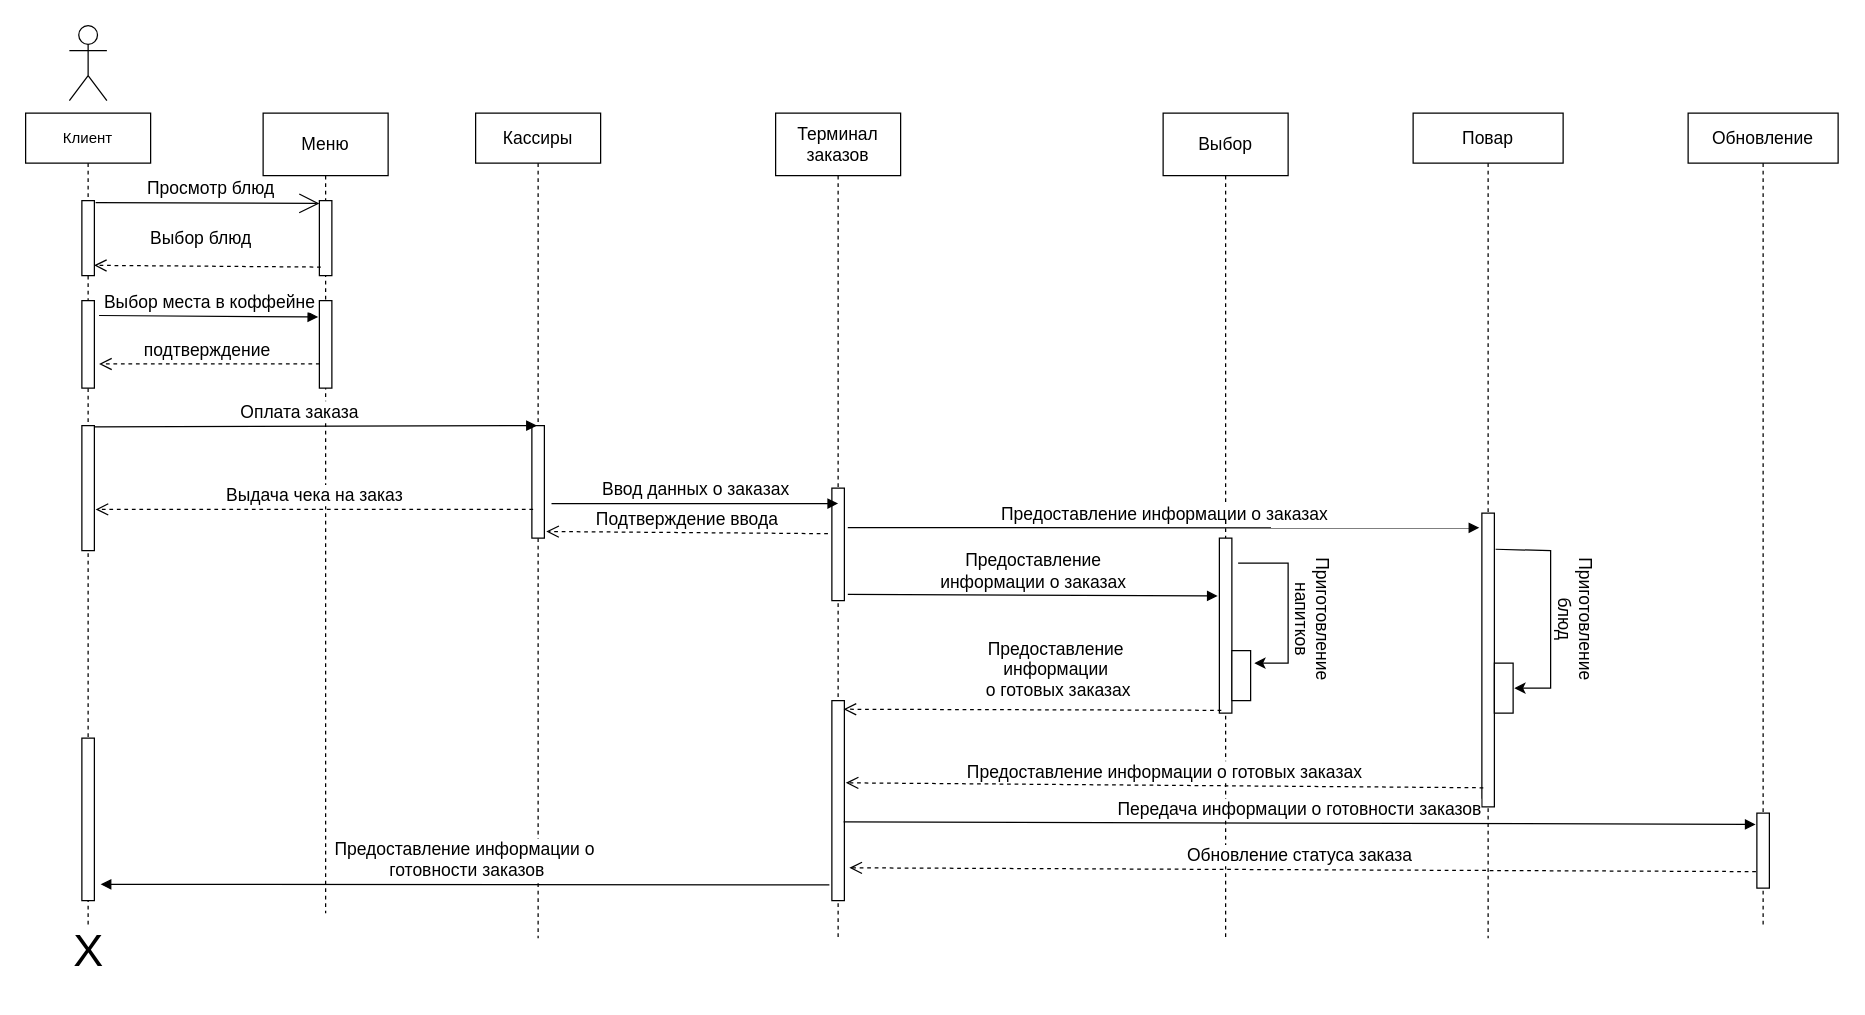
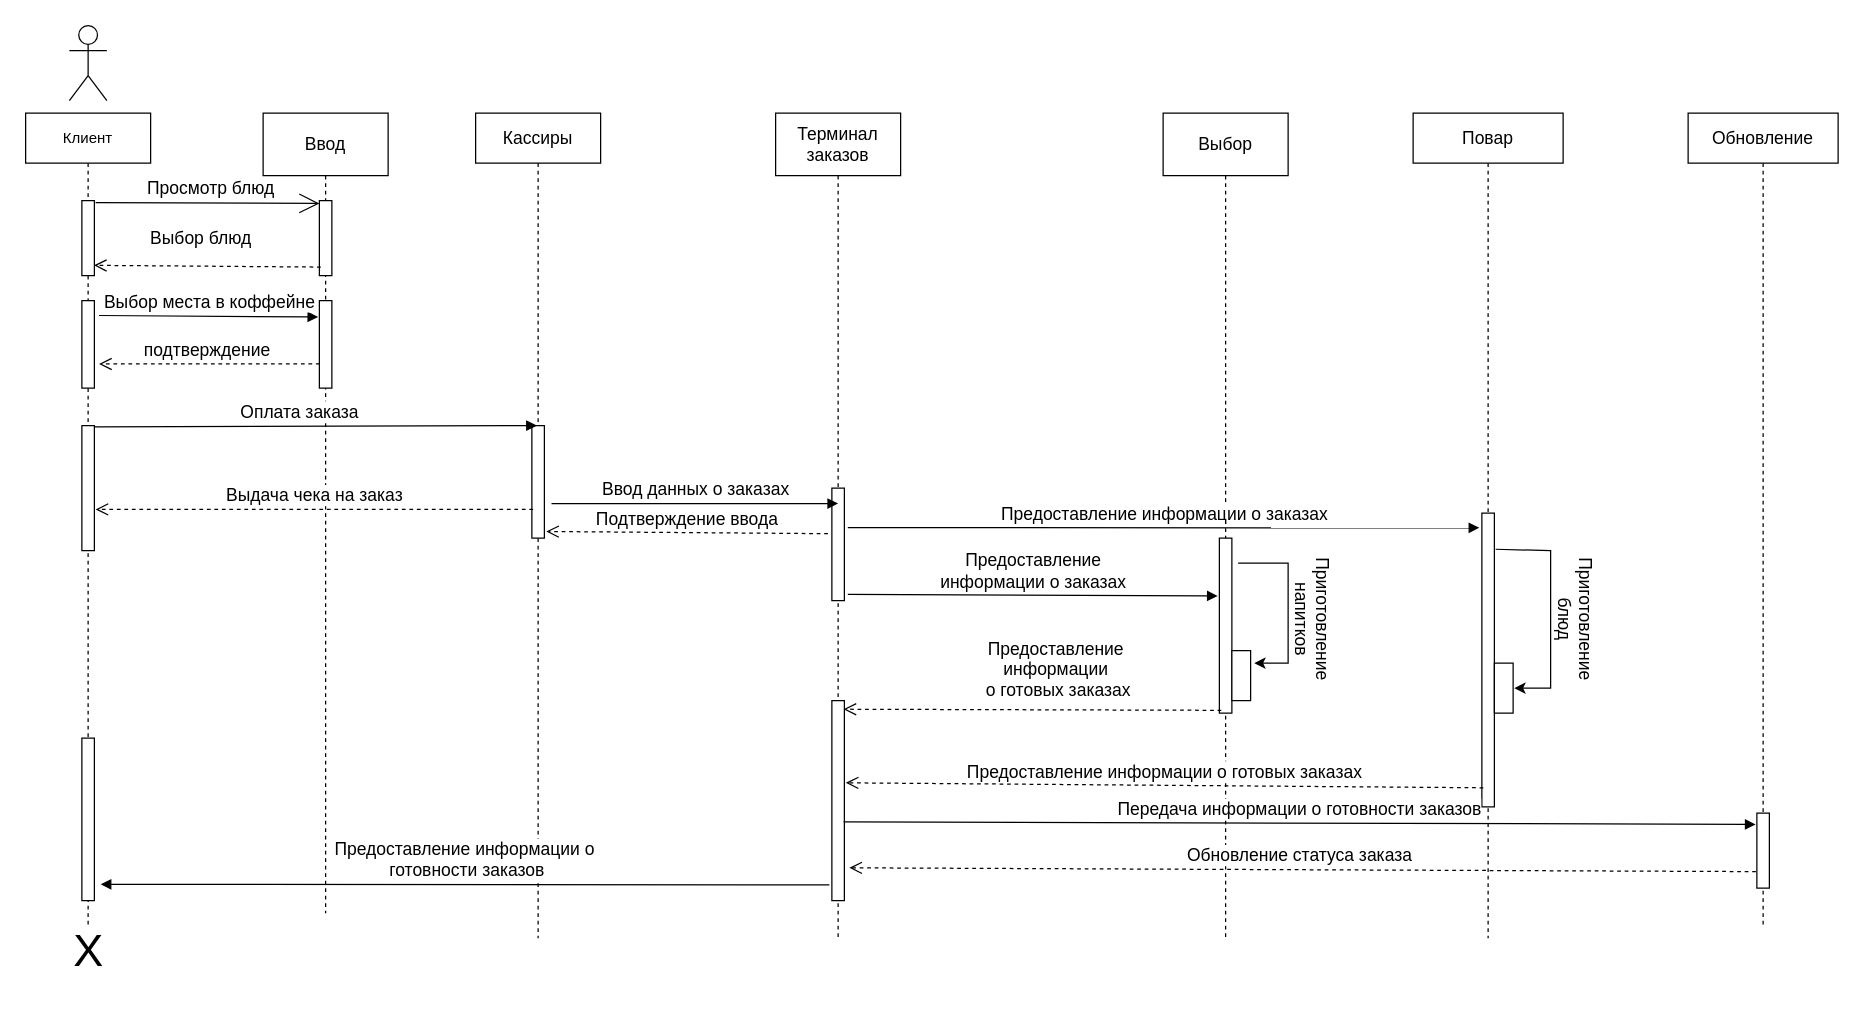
(326, 144) -> (326, 144)
